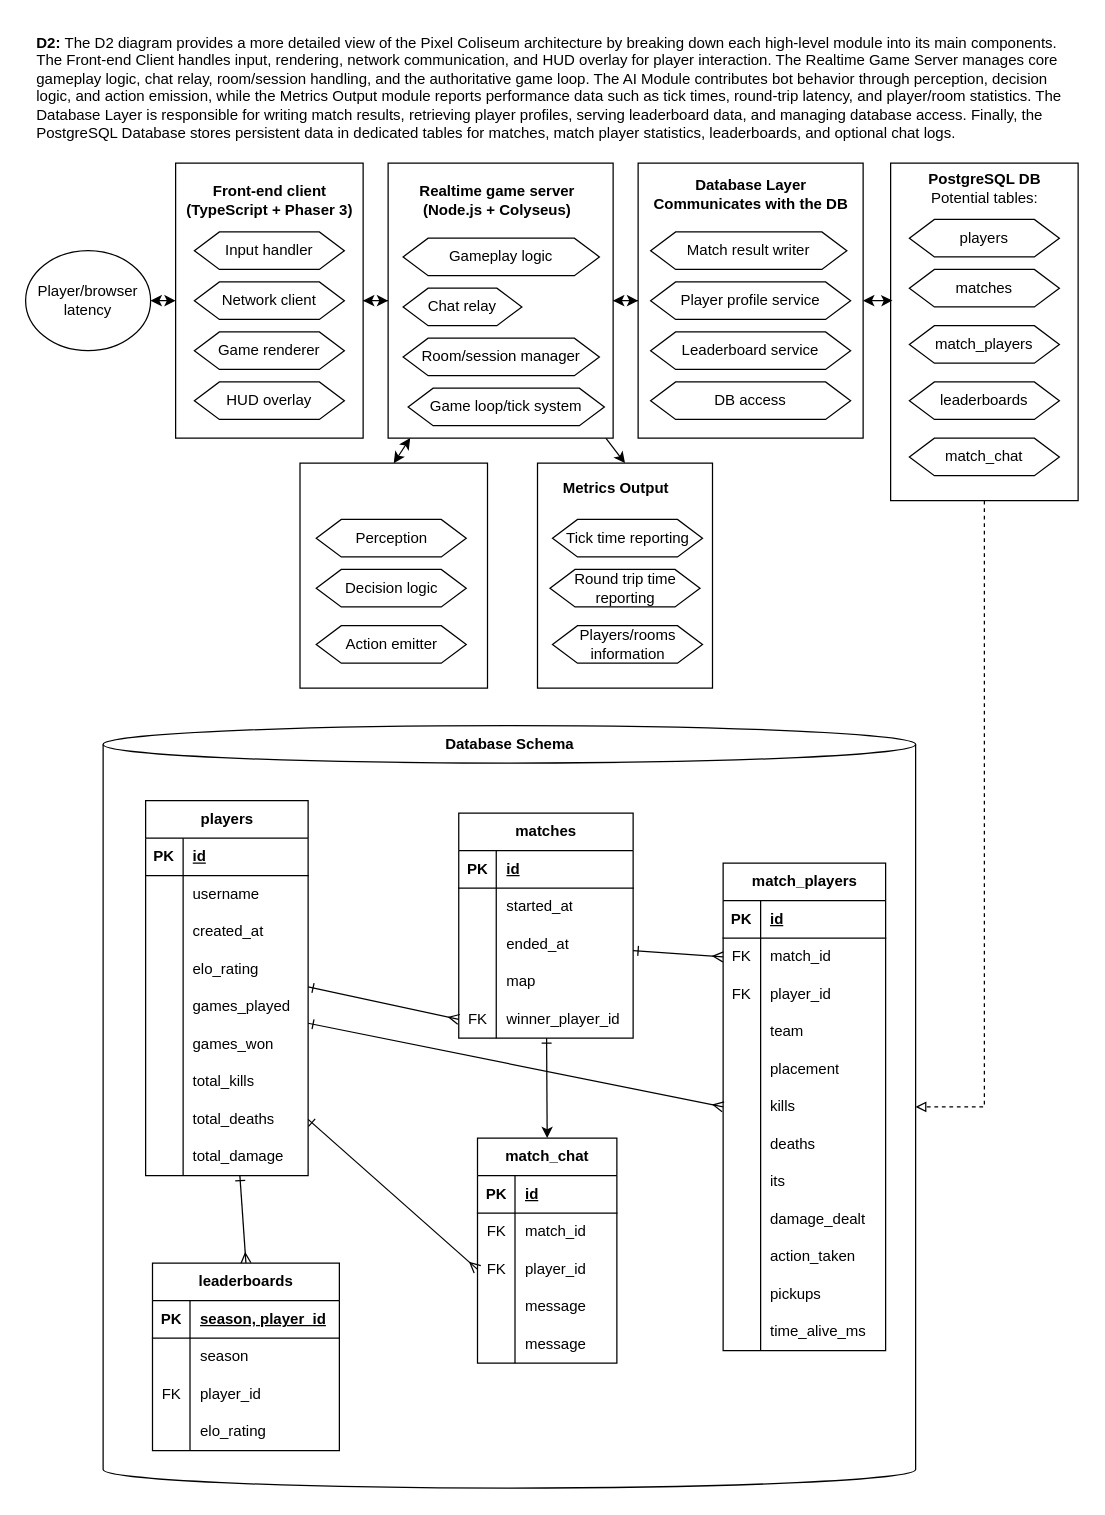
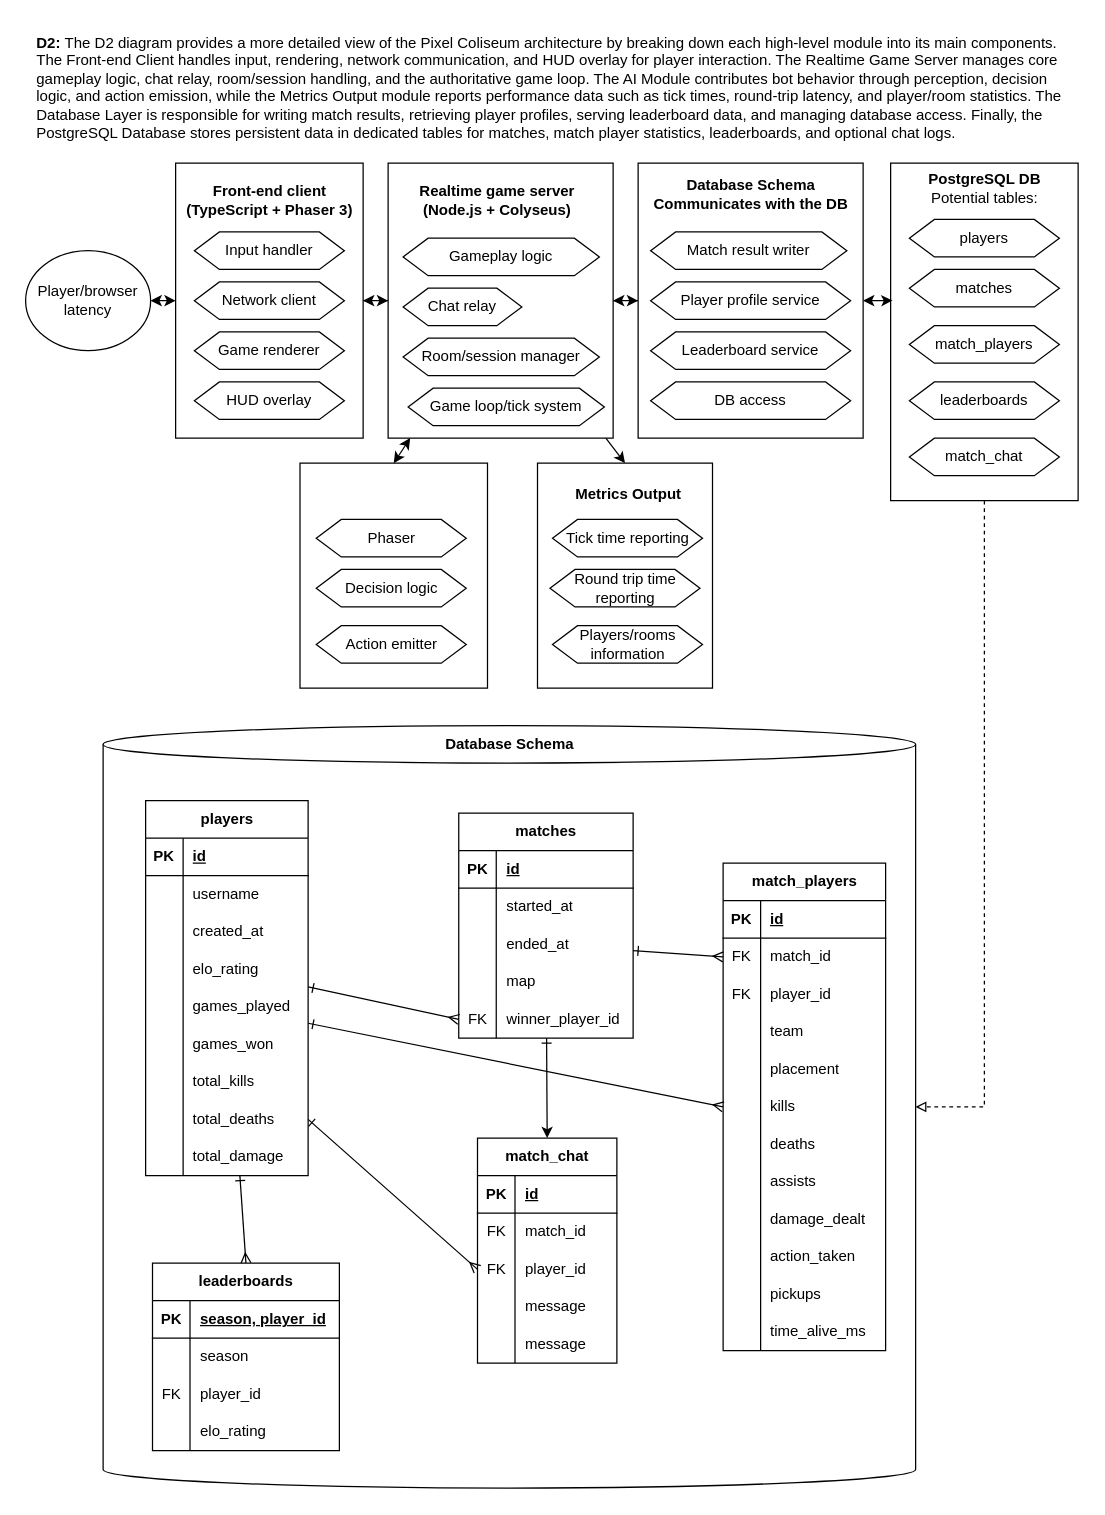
(751, 194) -> (751, 194)
(615, 488) -> (628, 494)
(392, 538) -> (392, 538)
(781, 1182) -> (798, 1182)
